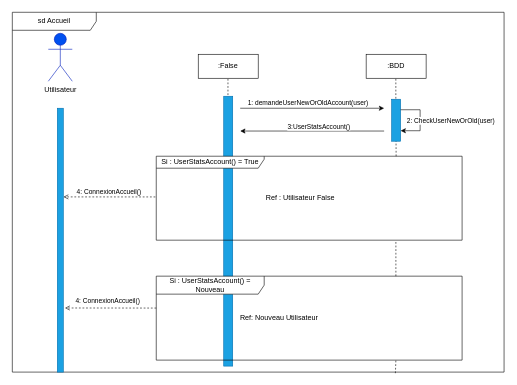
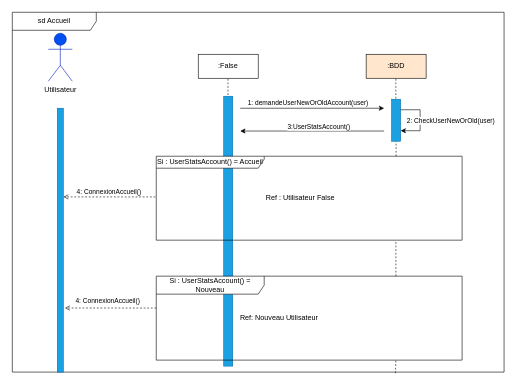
(396, 66) -> (396, 66)
(210, 162) -> (210, 162)
